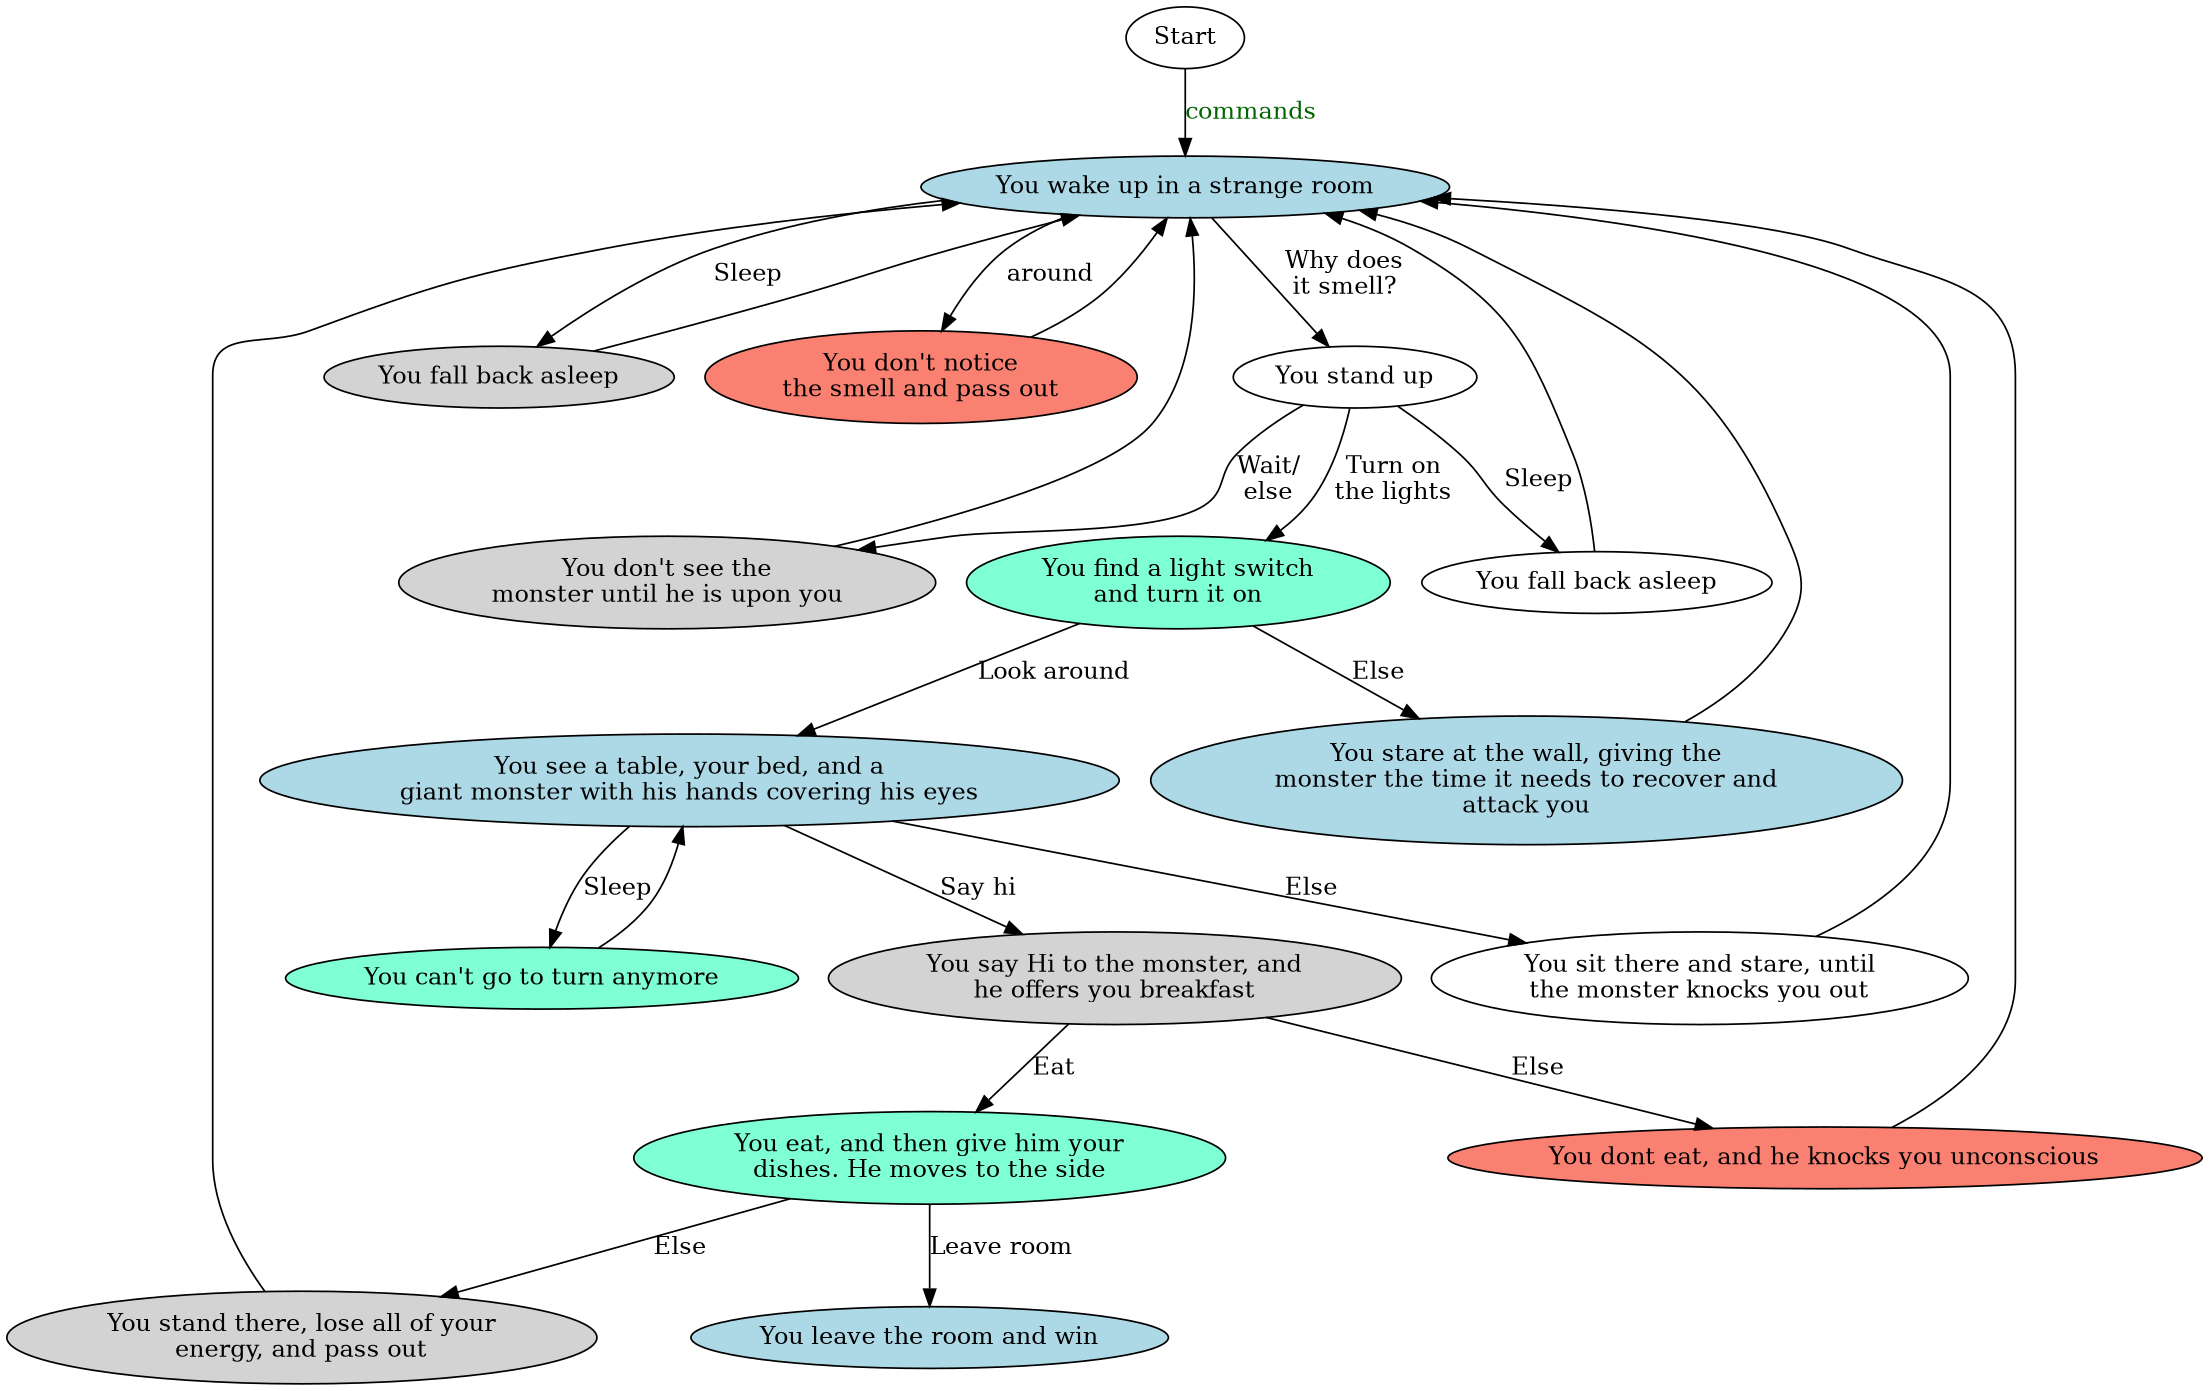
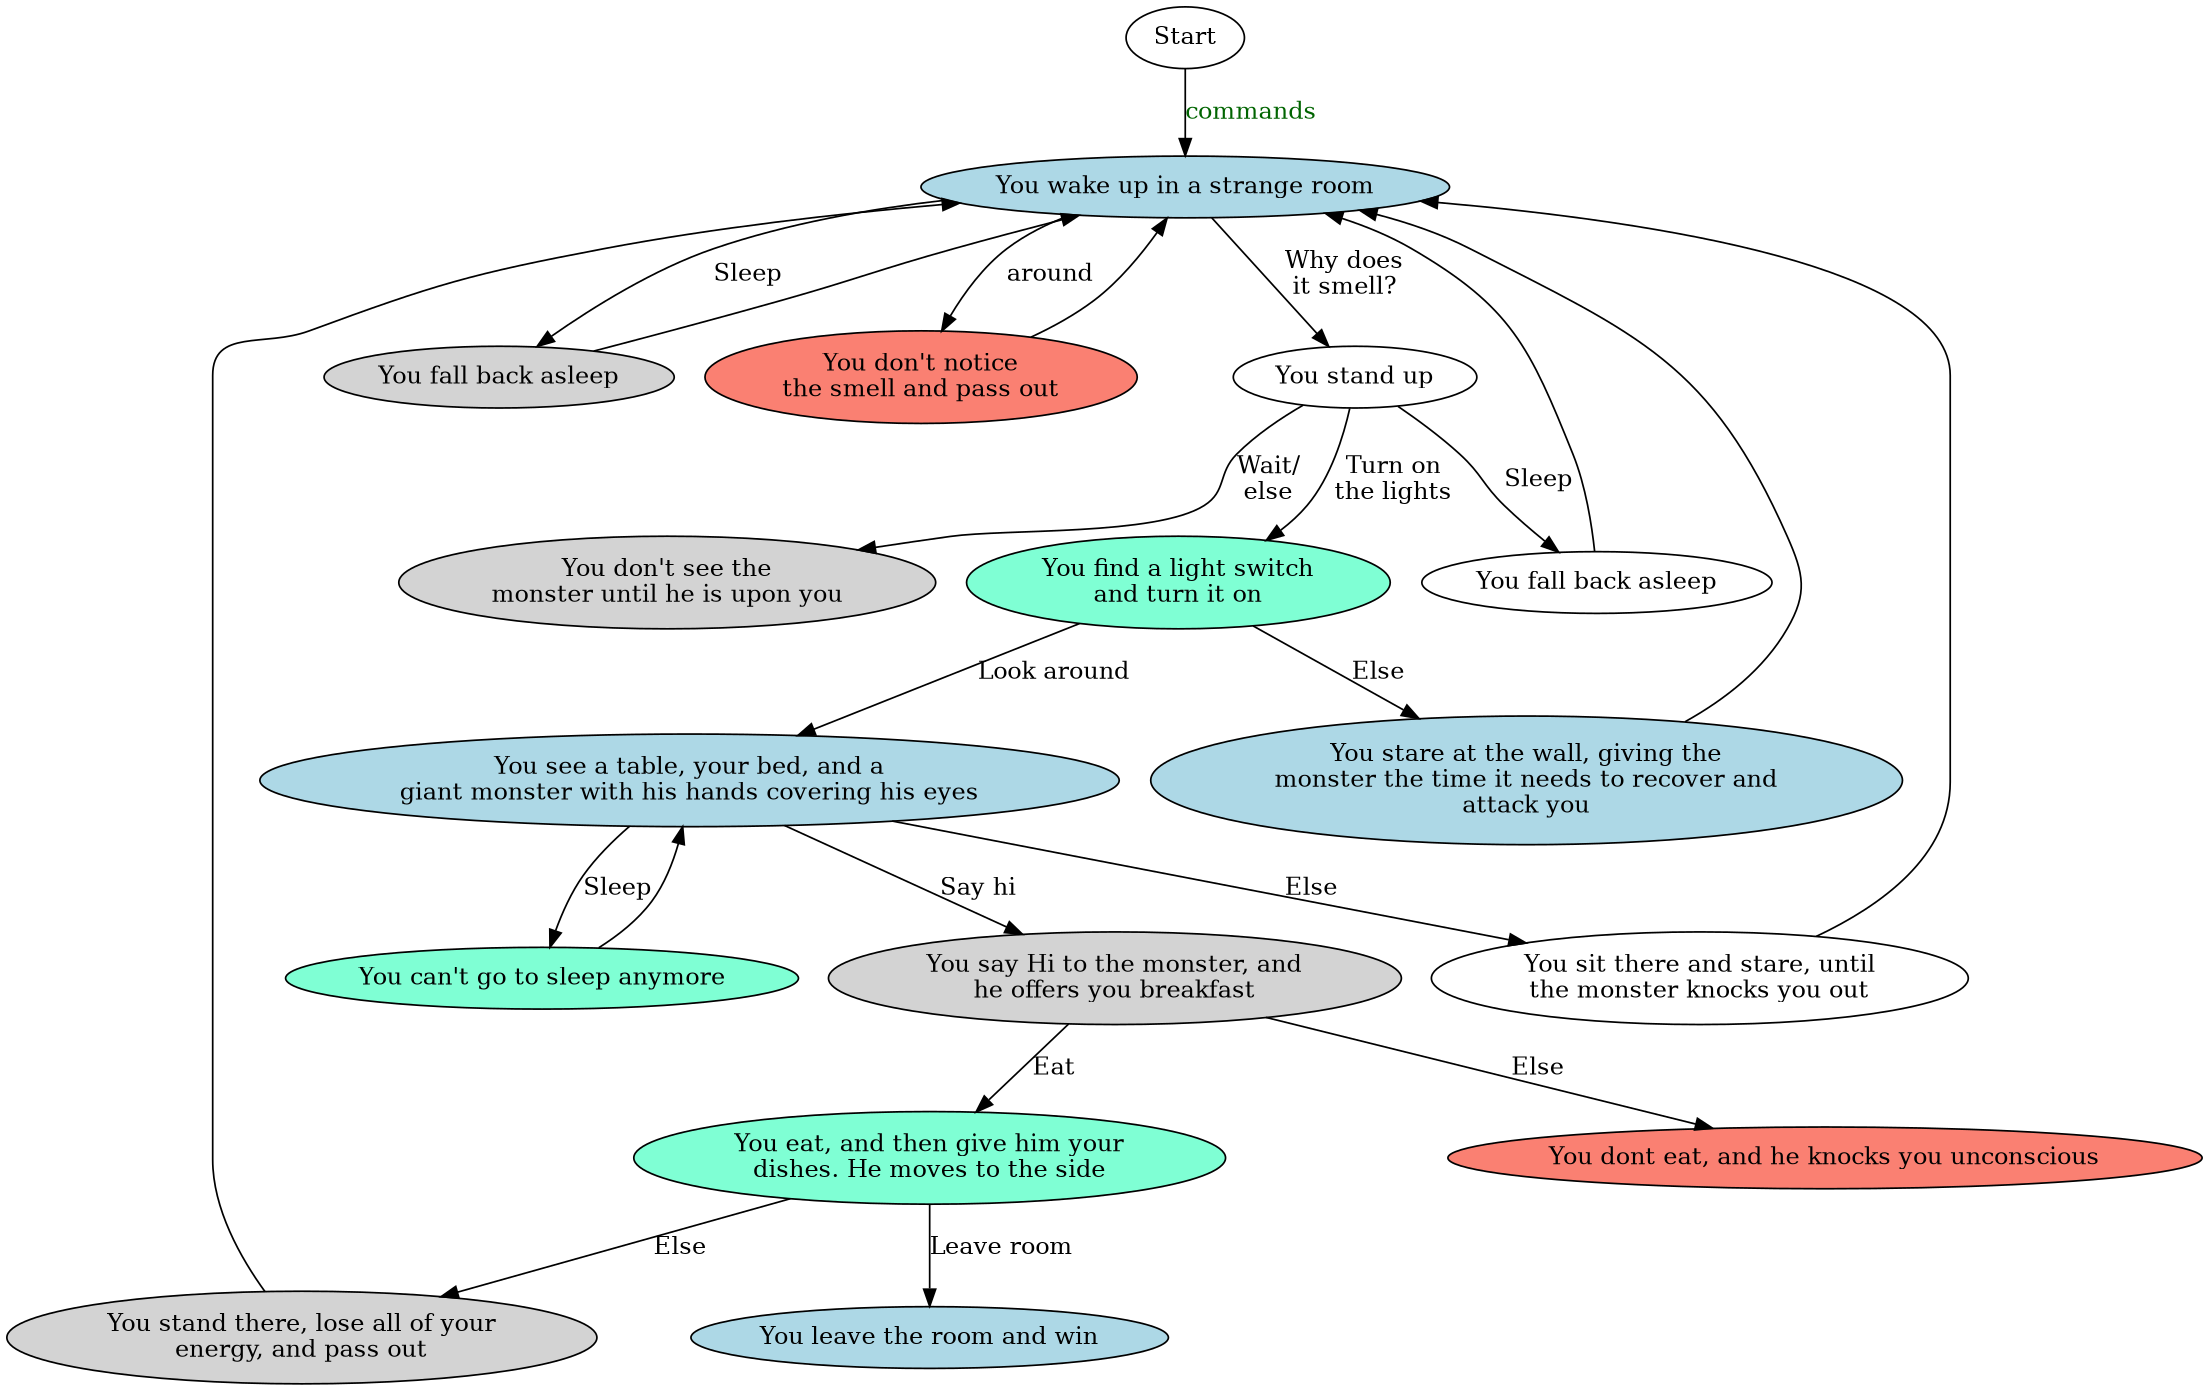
(2015, 463) -> none
(1091, 465) -> none
(542, 978) -> (542, 978)
